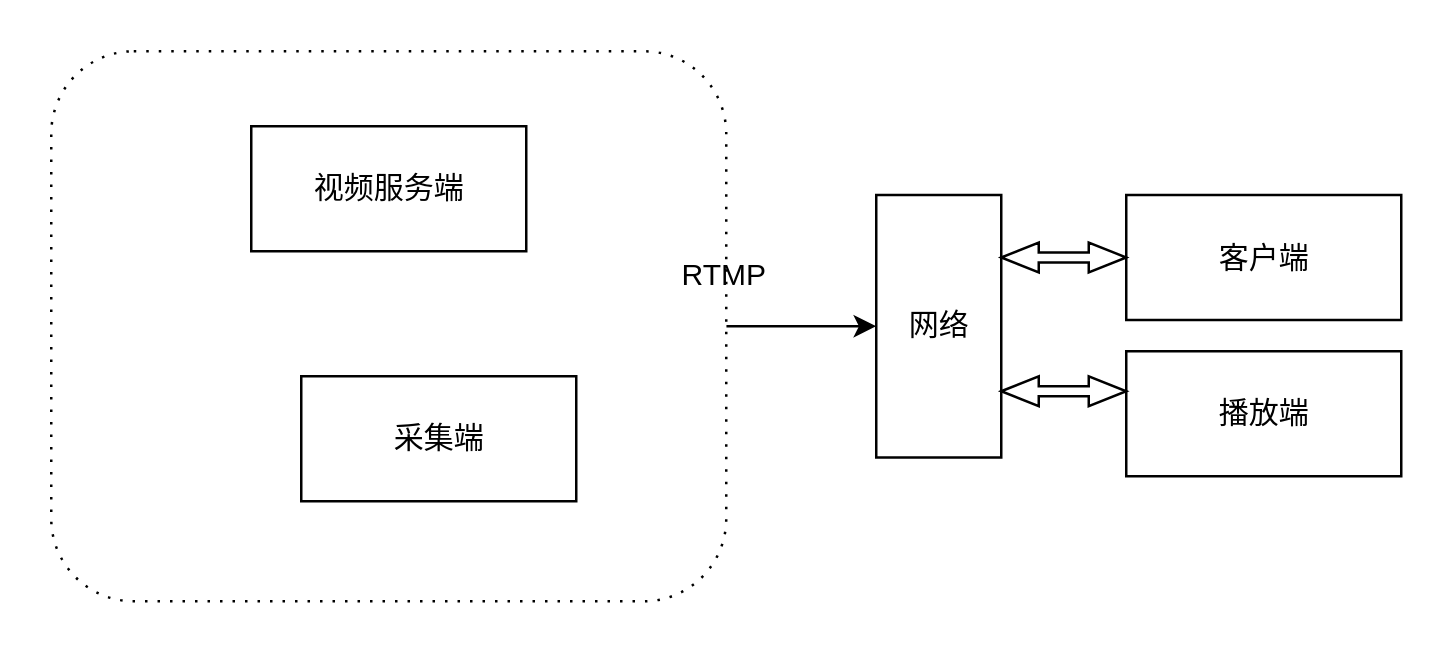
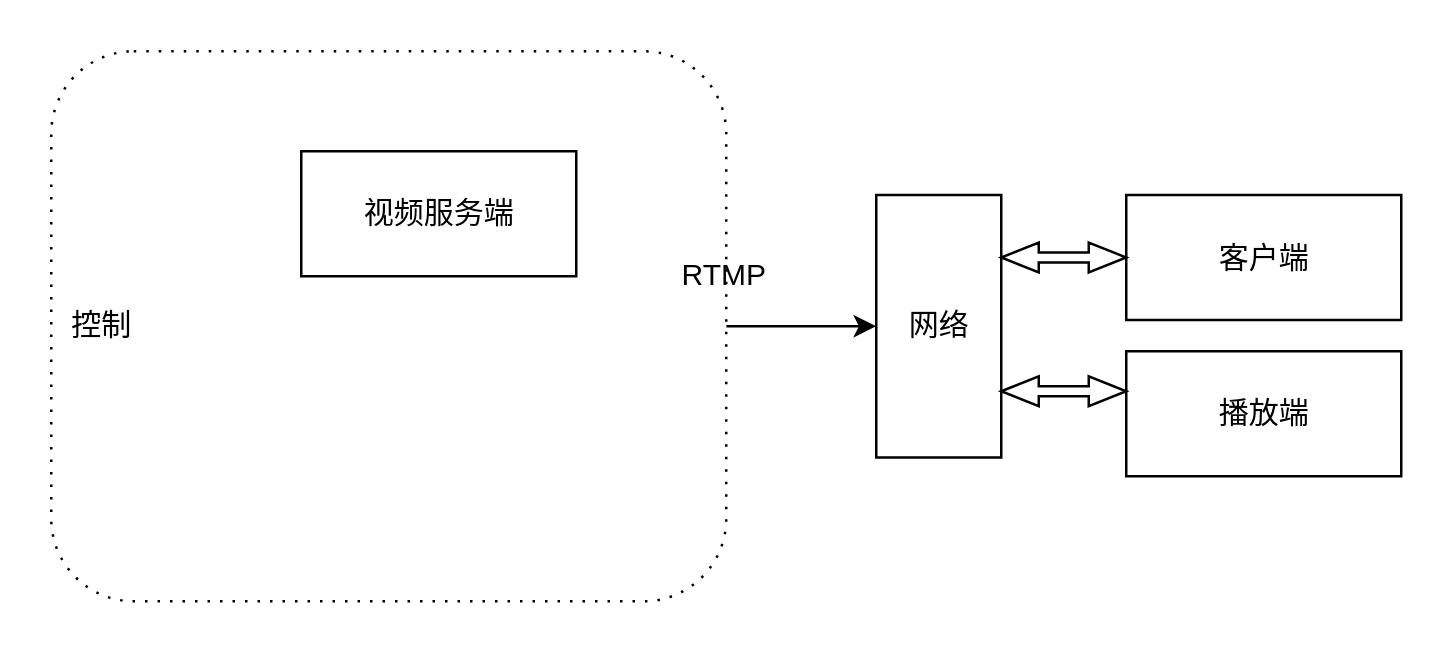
(389, 189) -> (439, 214)
none -> (101, 326)
(439, 439) -> none
